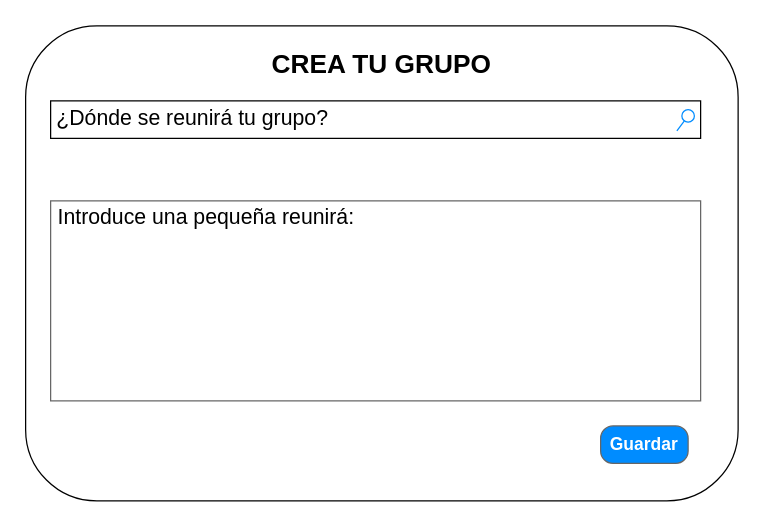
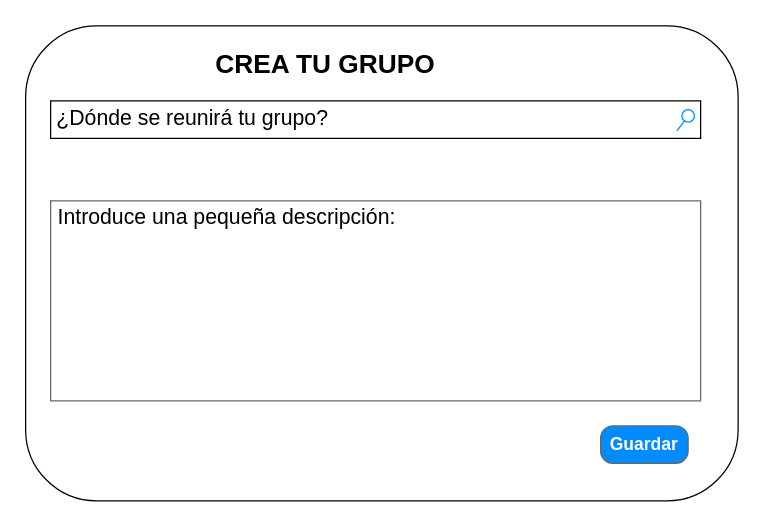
(382, 63) -> (326, 63)
(223, 218) -> (244, 218)
